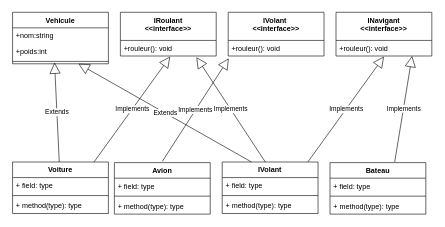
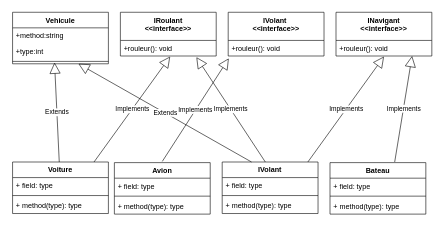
(36, 36) -> (42, 36)
(33, 52) -> (32, 52)
